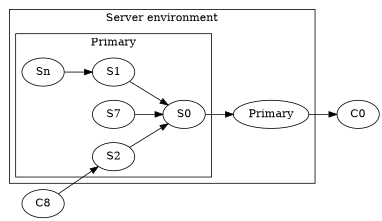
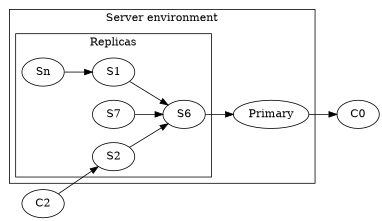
(114, 43) -> (114, 43)
(184, 114) -> (184, 114)
(43, 204) -> (43, 204)
